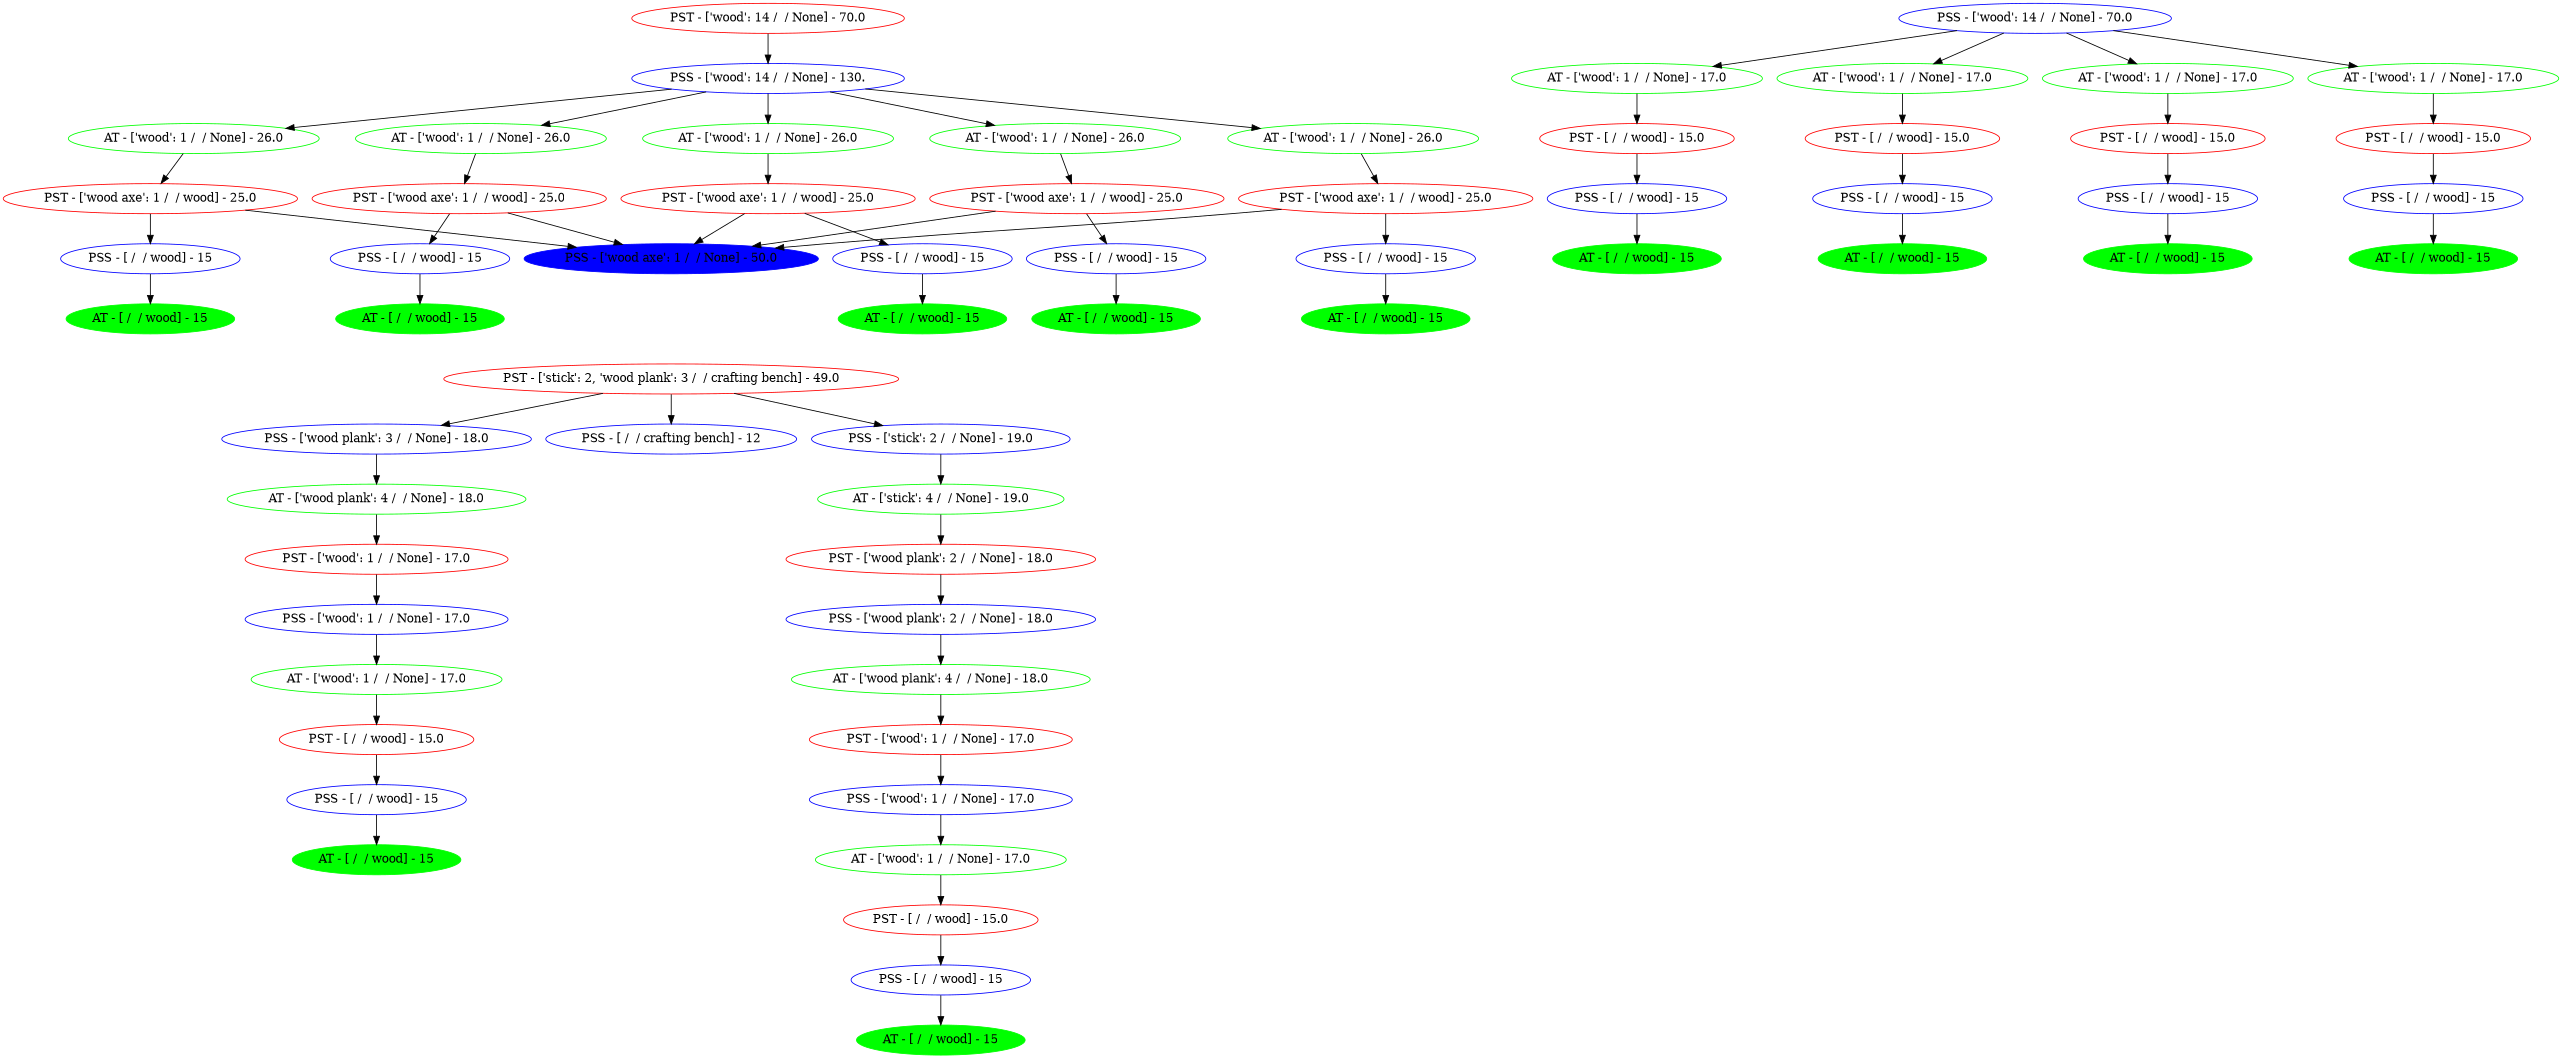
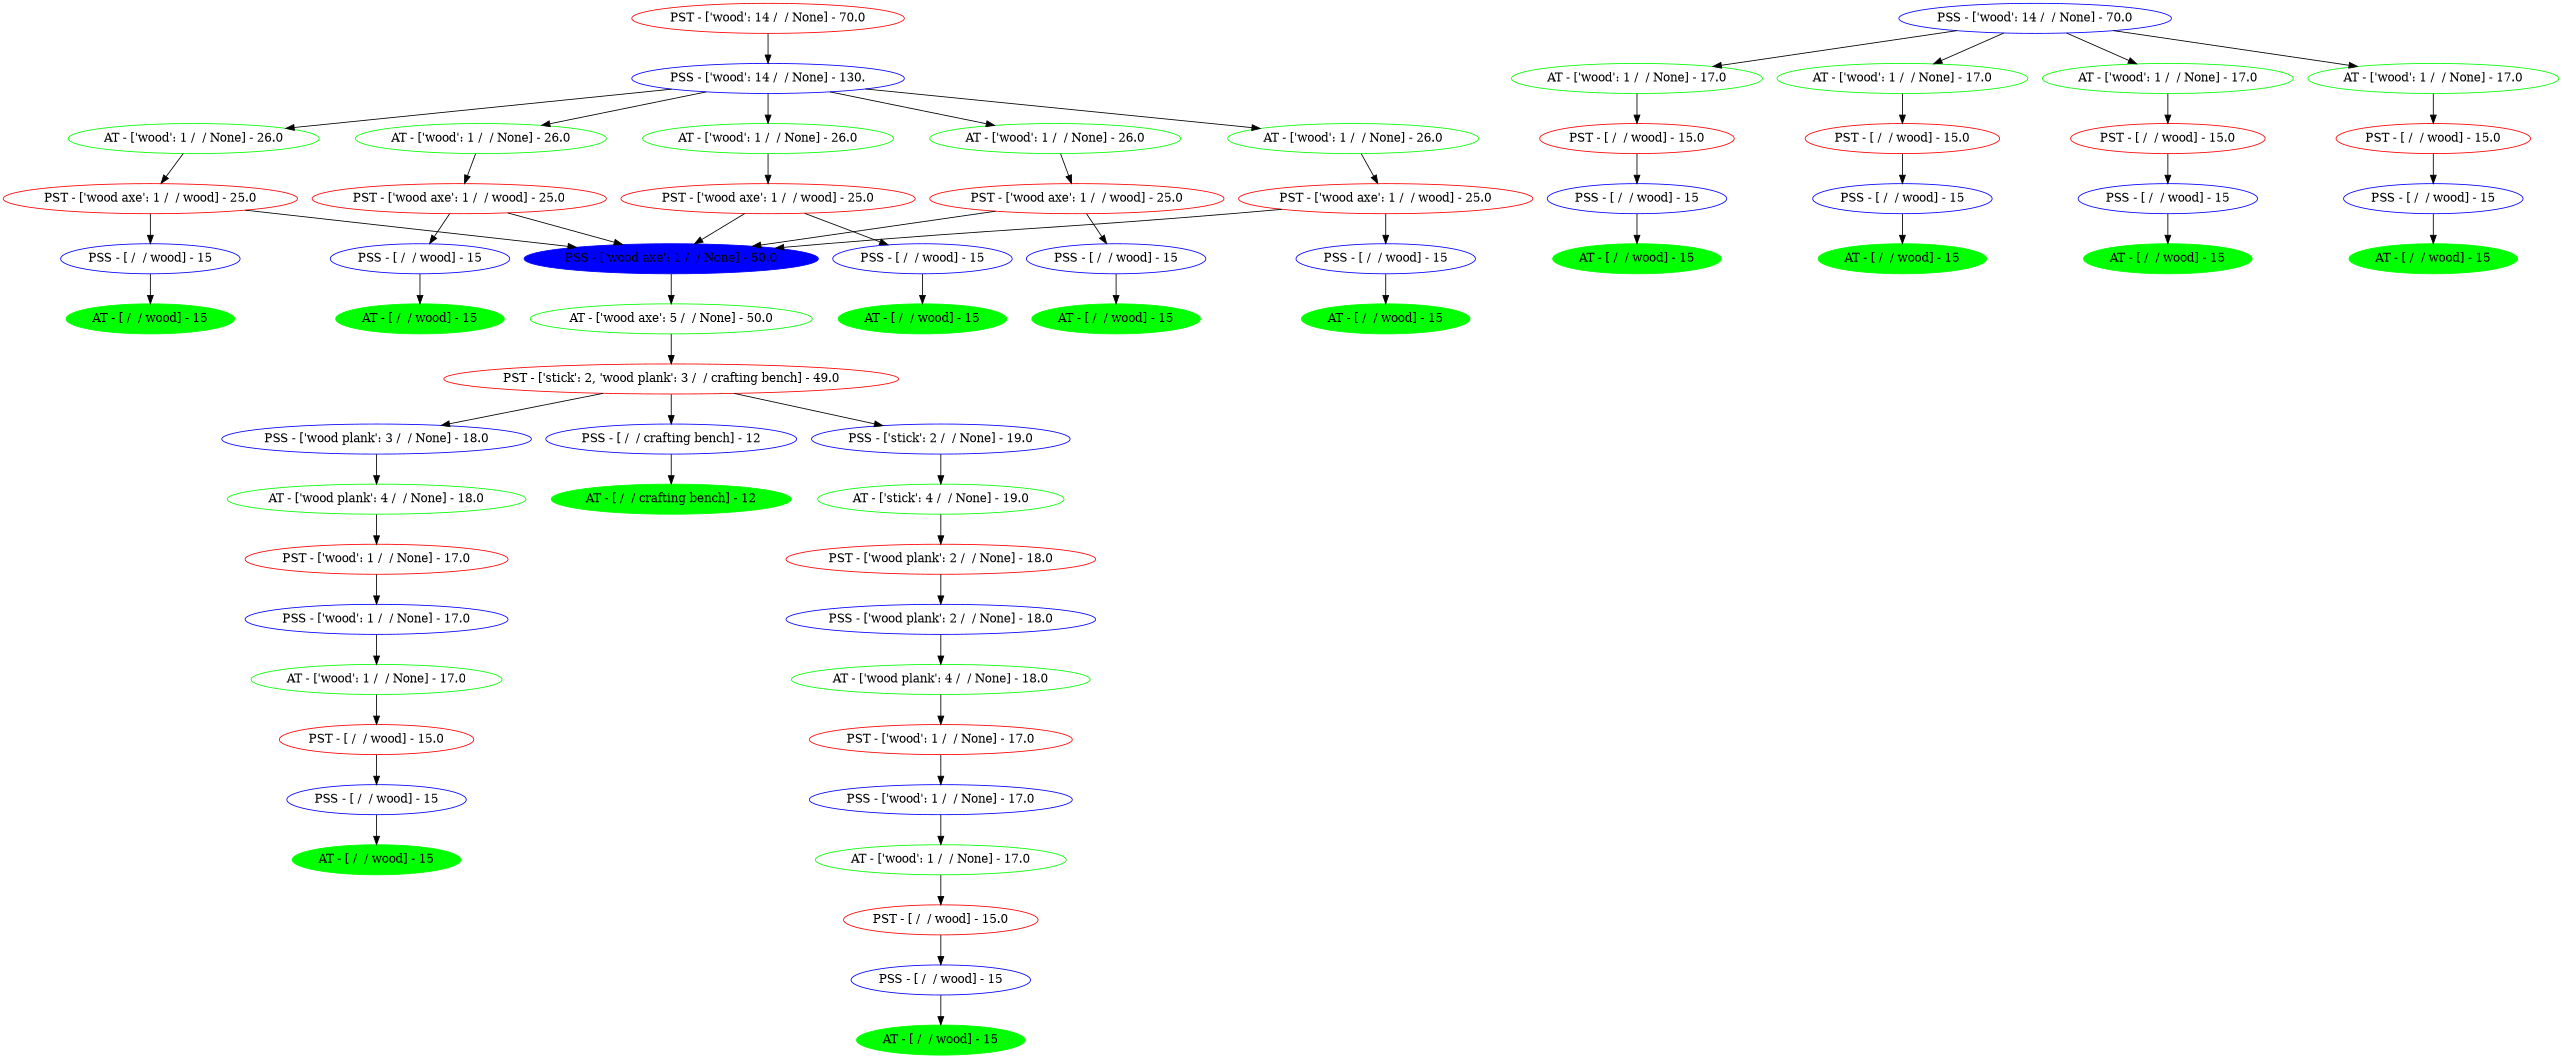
none -> (671, 319)
none -> (671, 499)
